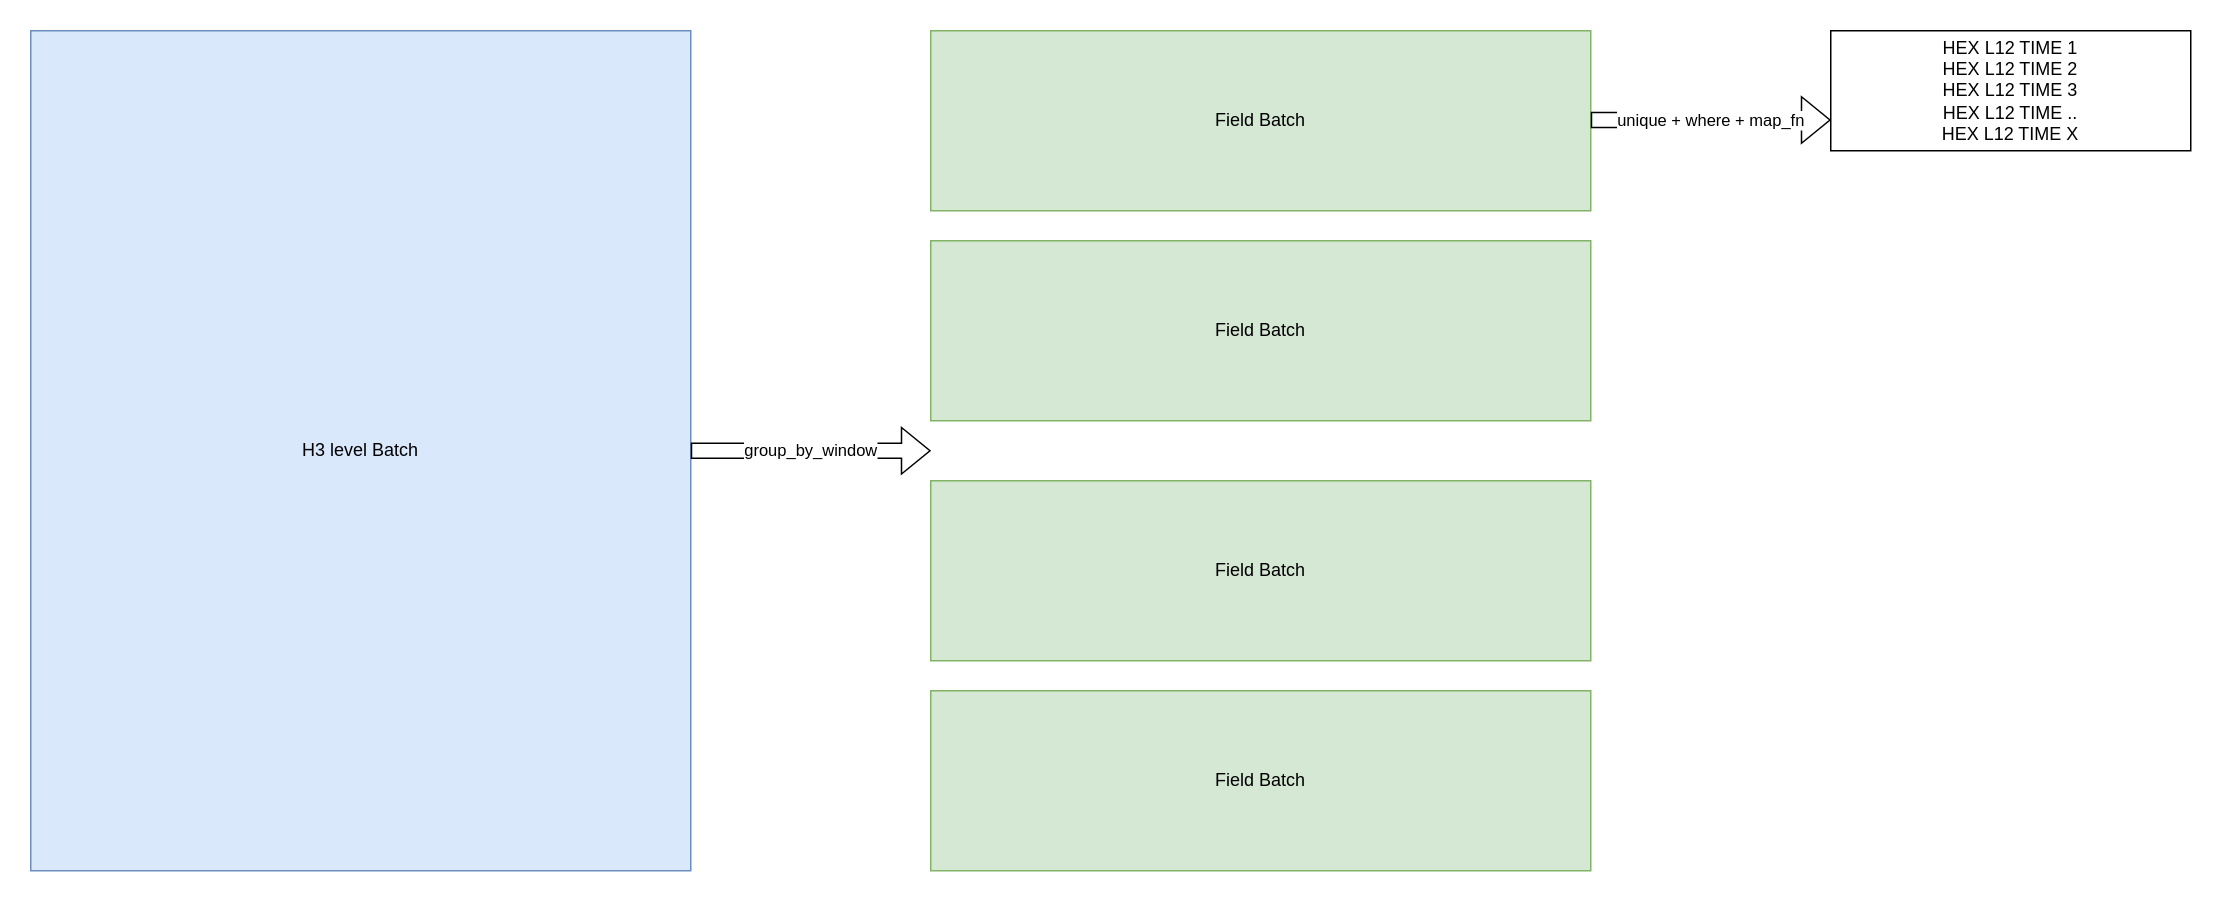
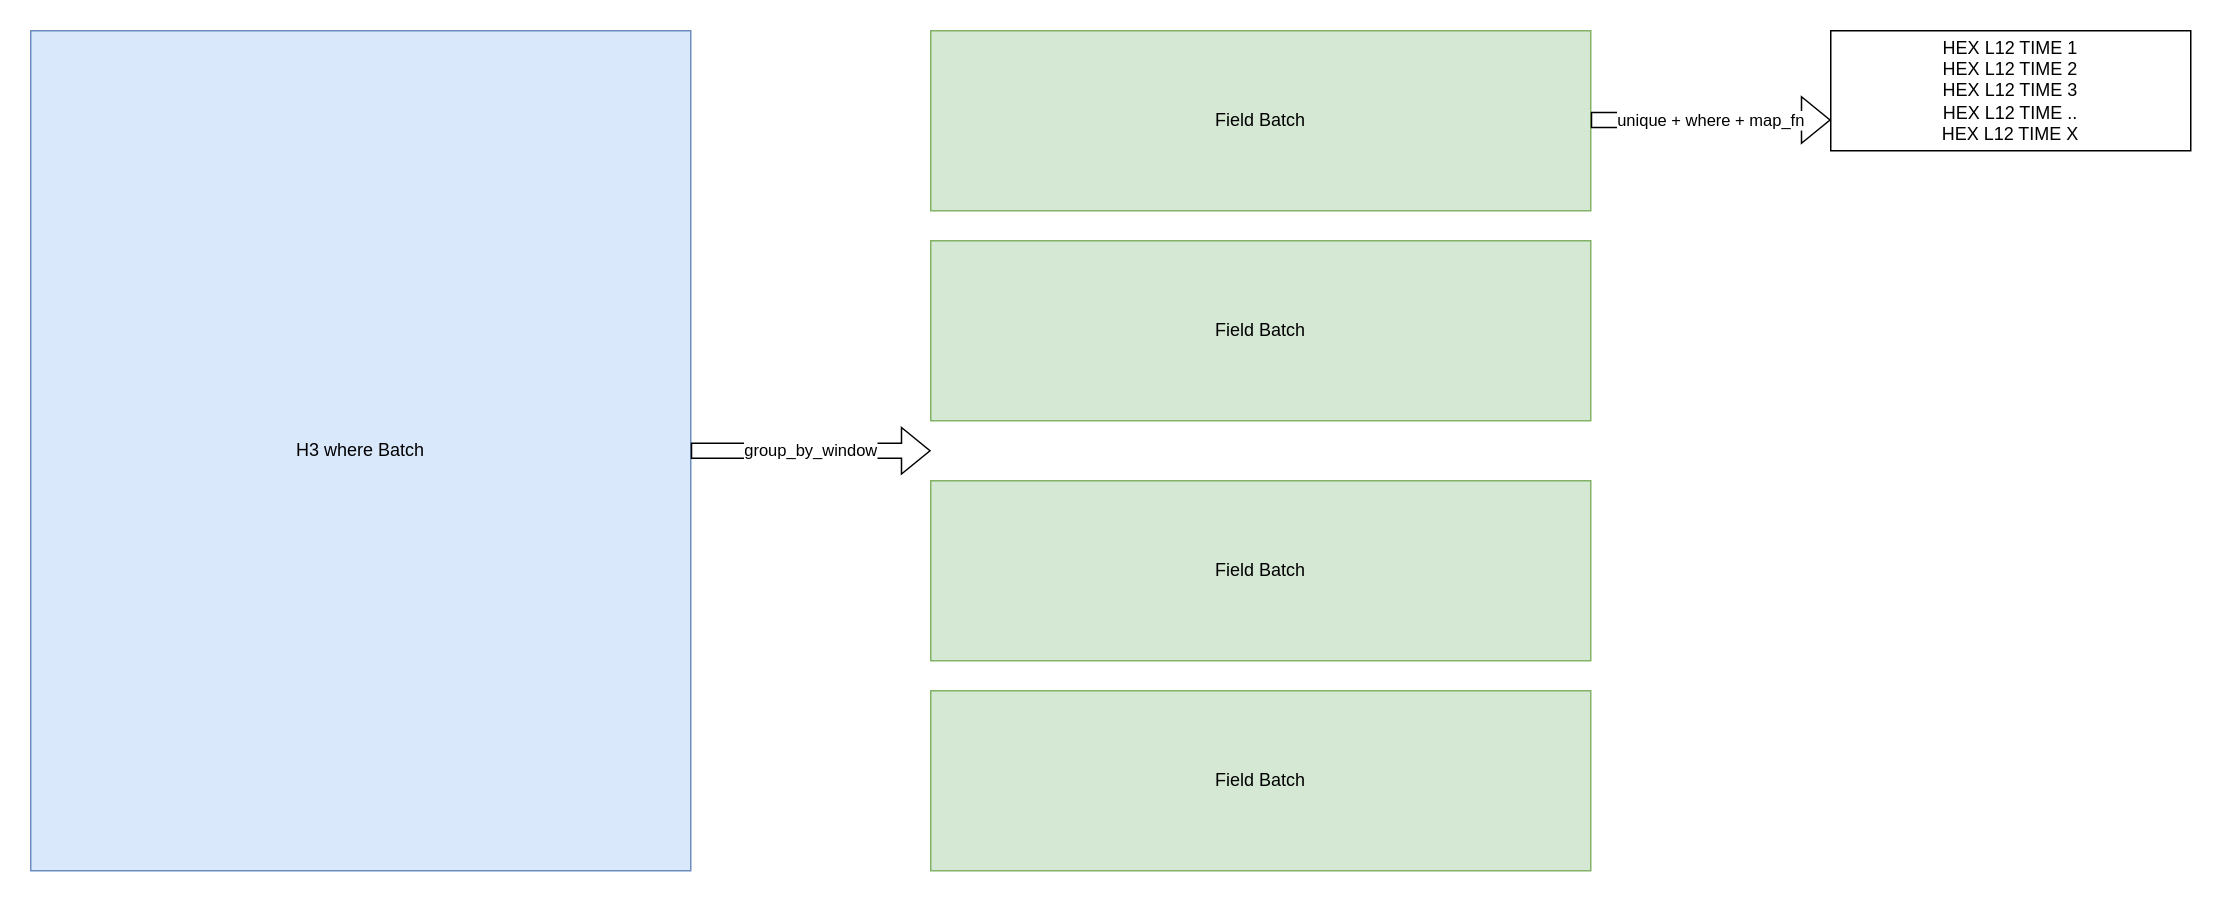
(361, 451) -> (361, 451)
